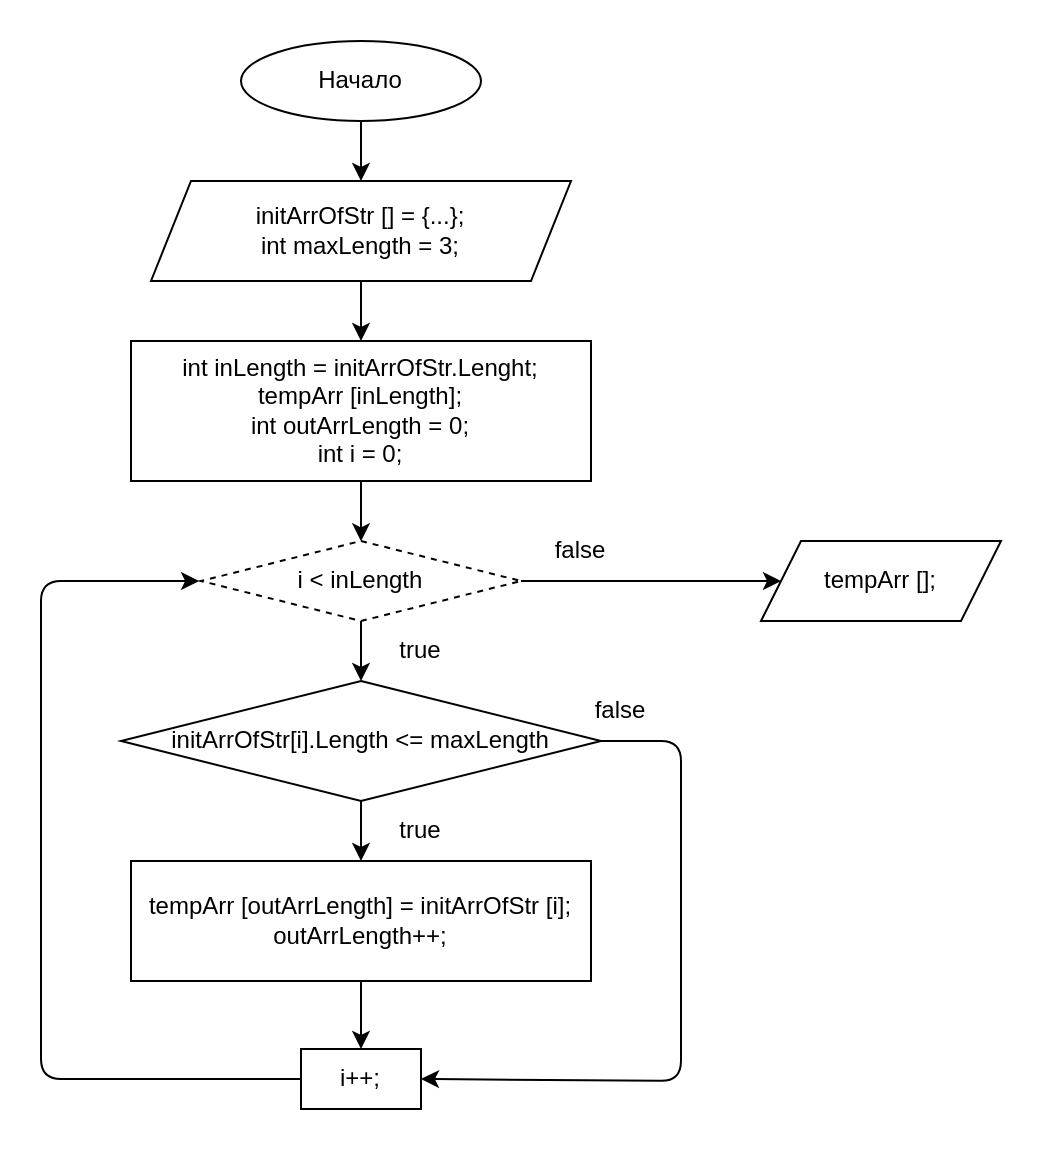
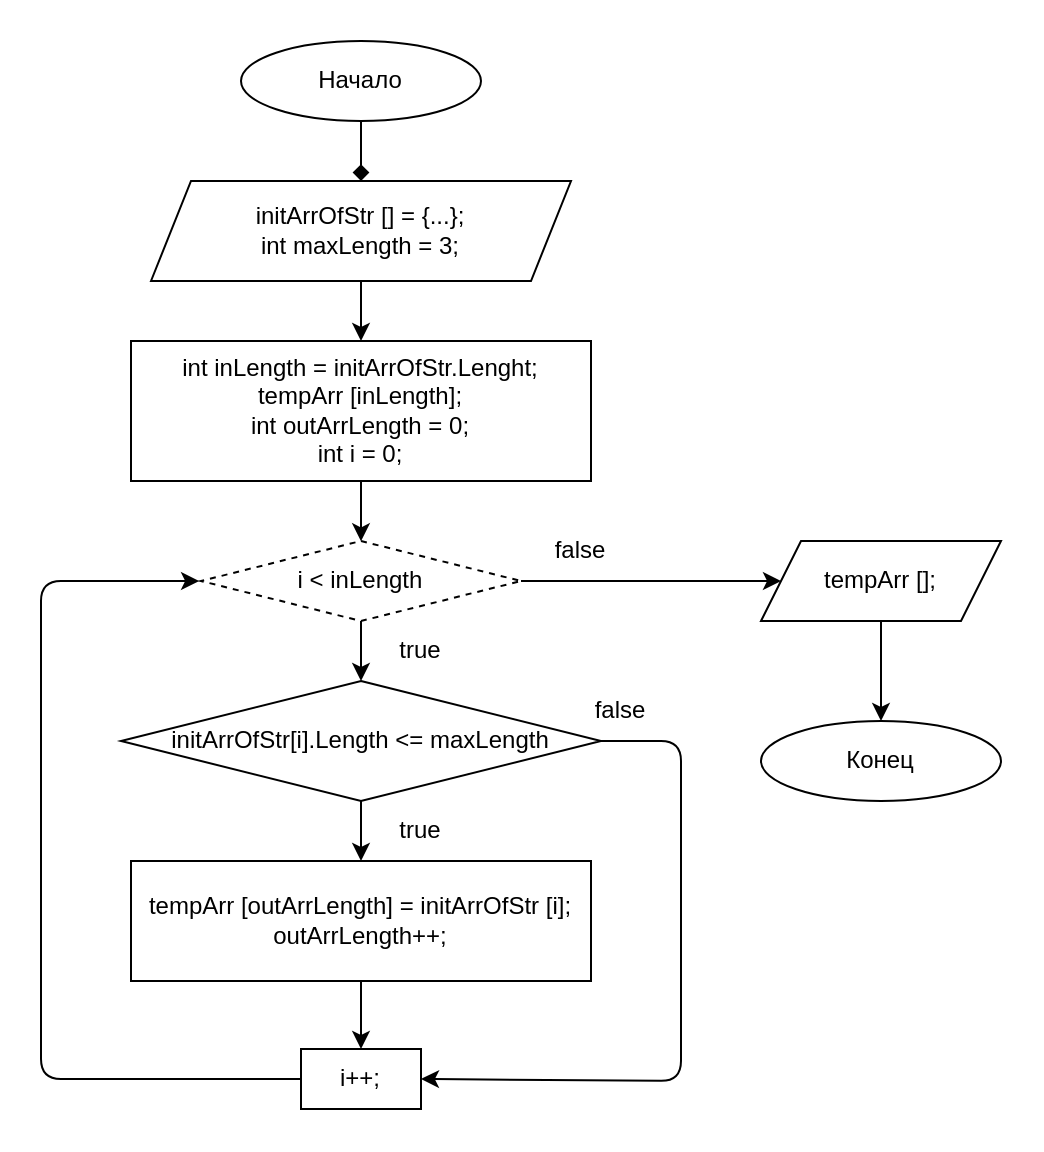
(361, 166) -> (361, 165)
none -> (881, 664)
none -> (881, 761)
